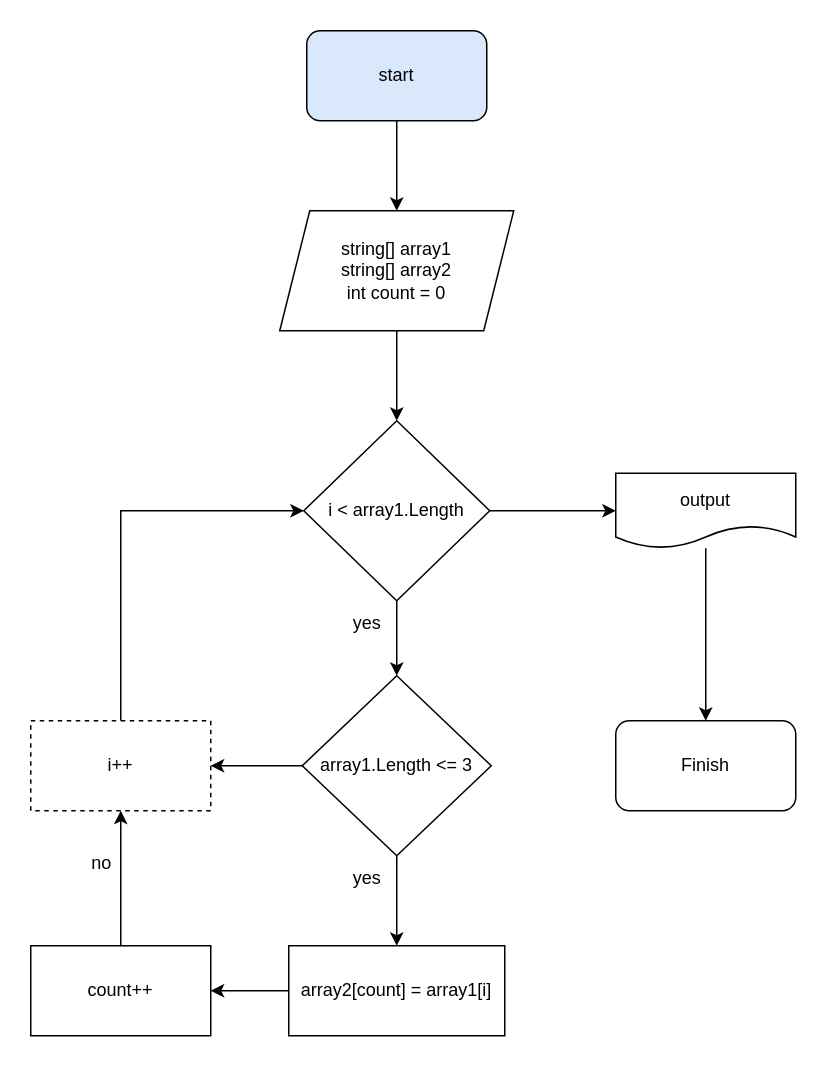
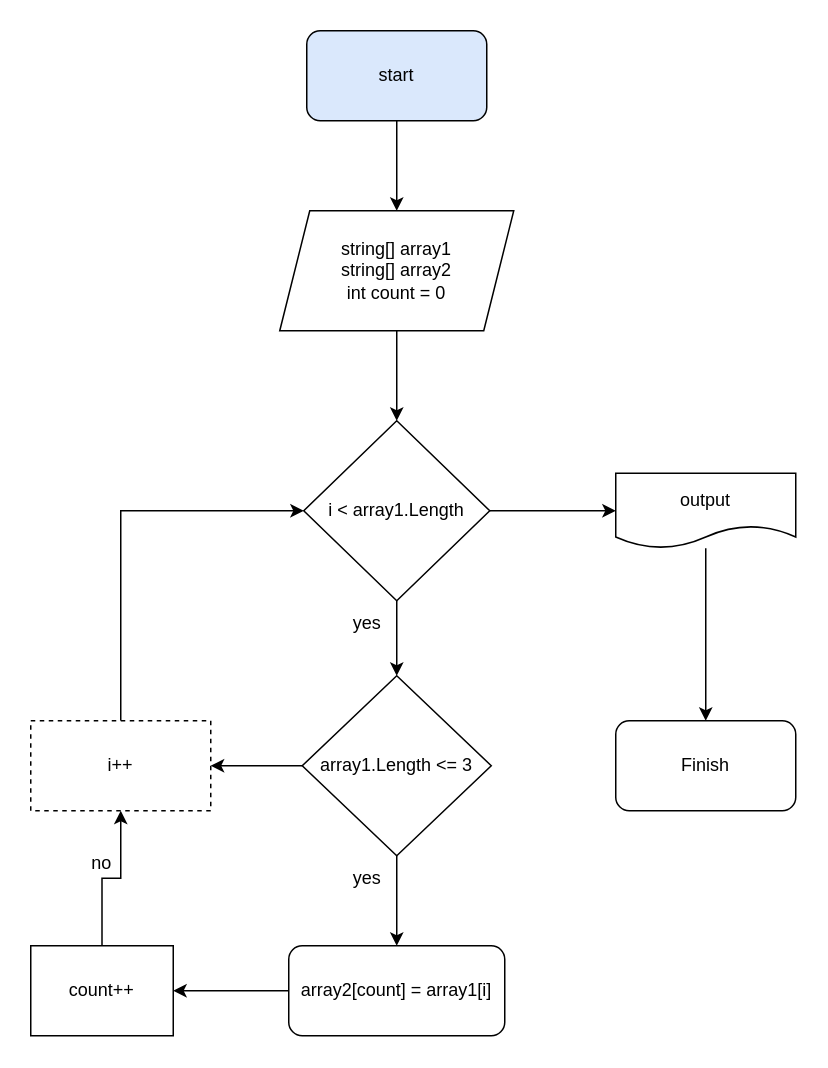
(121, 991) -> (102, 991)
(397, 991) -> (397, 991)
